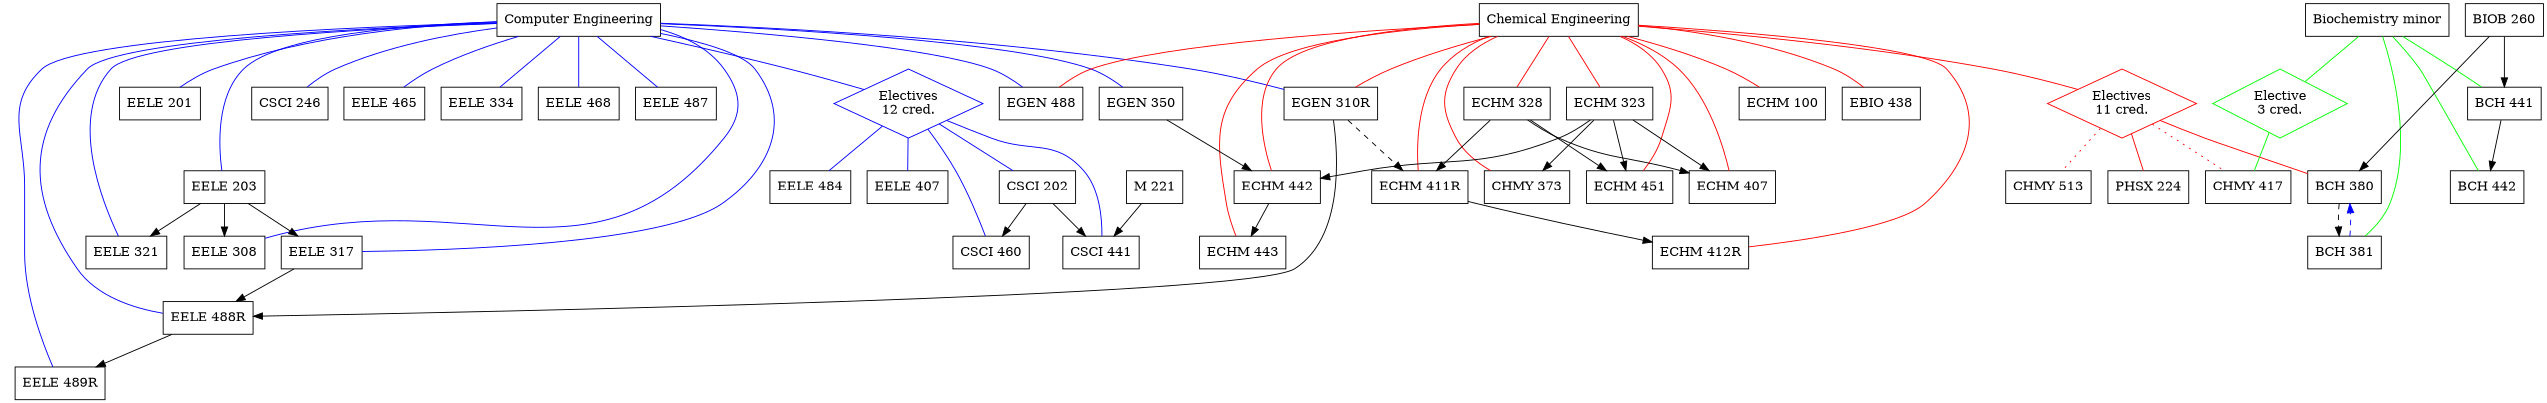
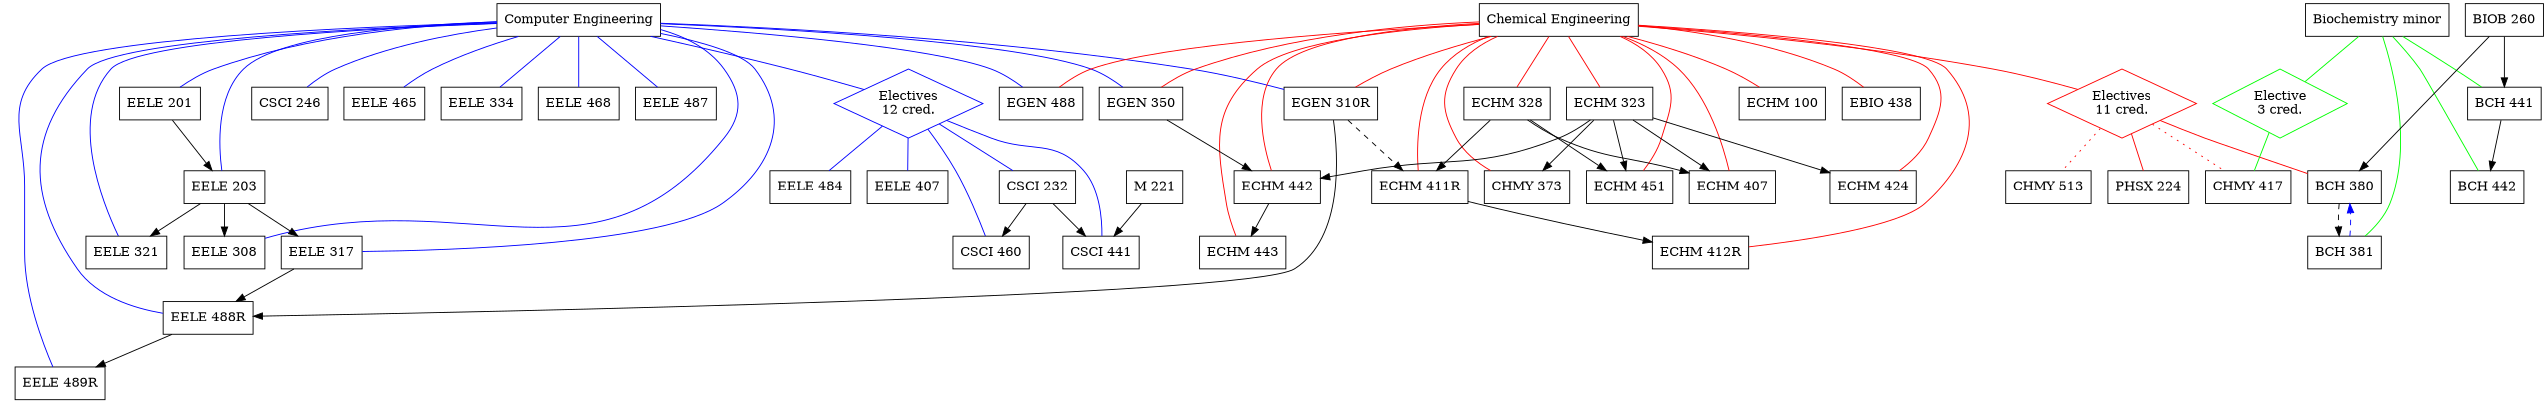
none -> (1292, 43)
none -> (189, 142)
(1037, 187) -> (1037, 187)
none -> (1873, 187)
